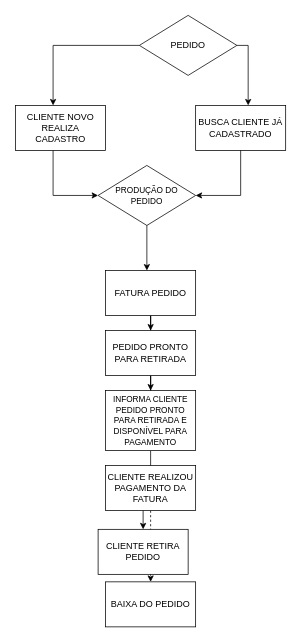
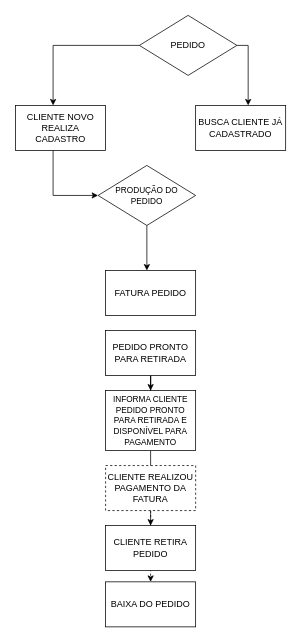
(240, 192) -> none
(150, 325) -> none
(150, 488) -> (150, 488)
(143, 552) -> (150, 548)
